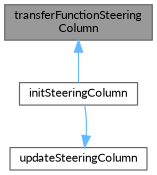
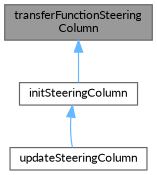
(86, 120) -> (71, 132)
